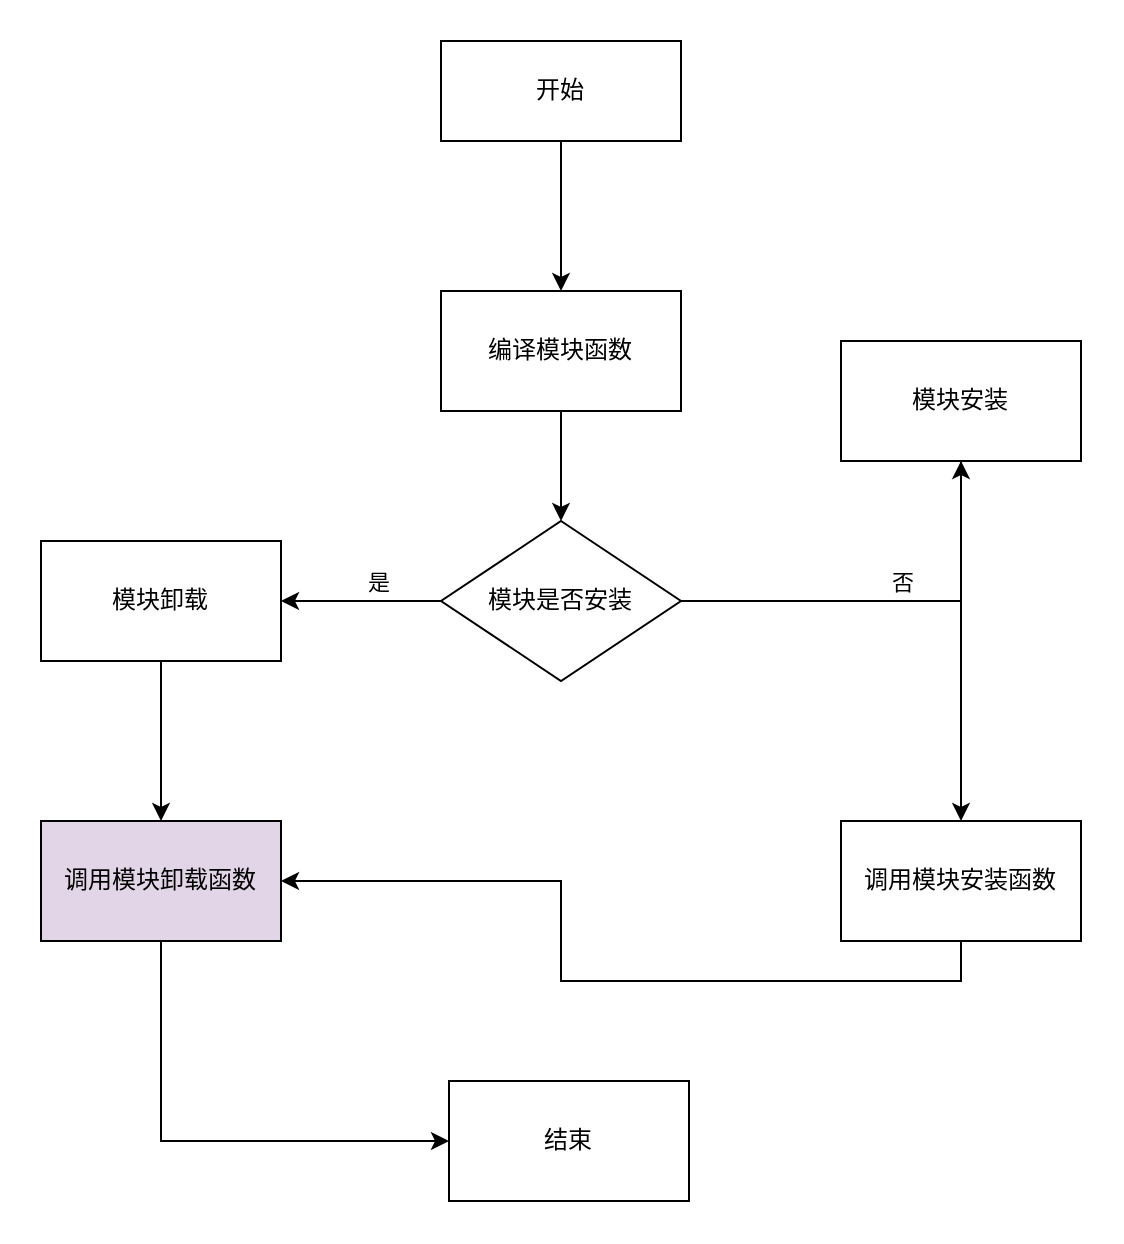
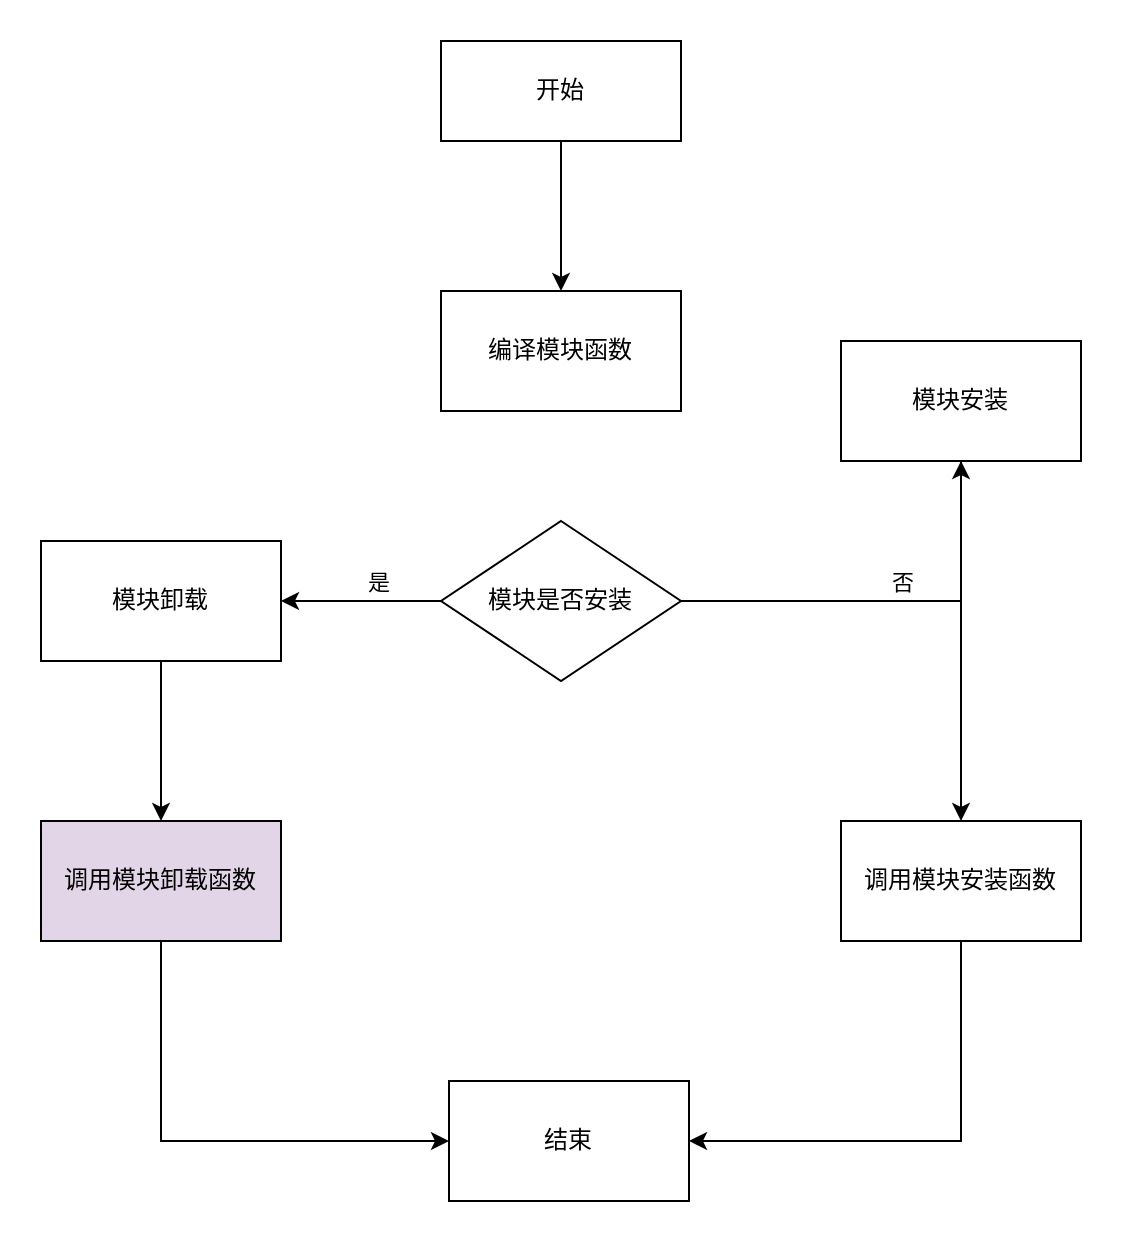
(561, 459) -> none
(579, 981) -> (913, 1141)
